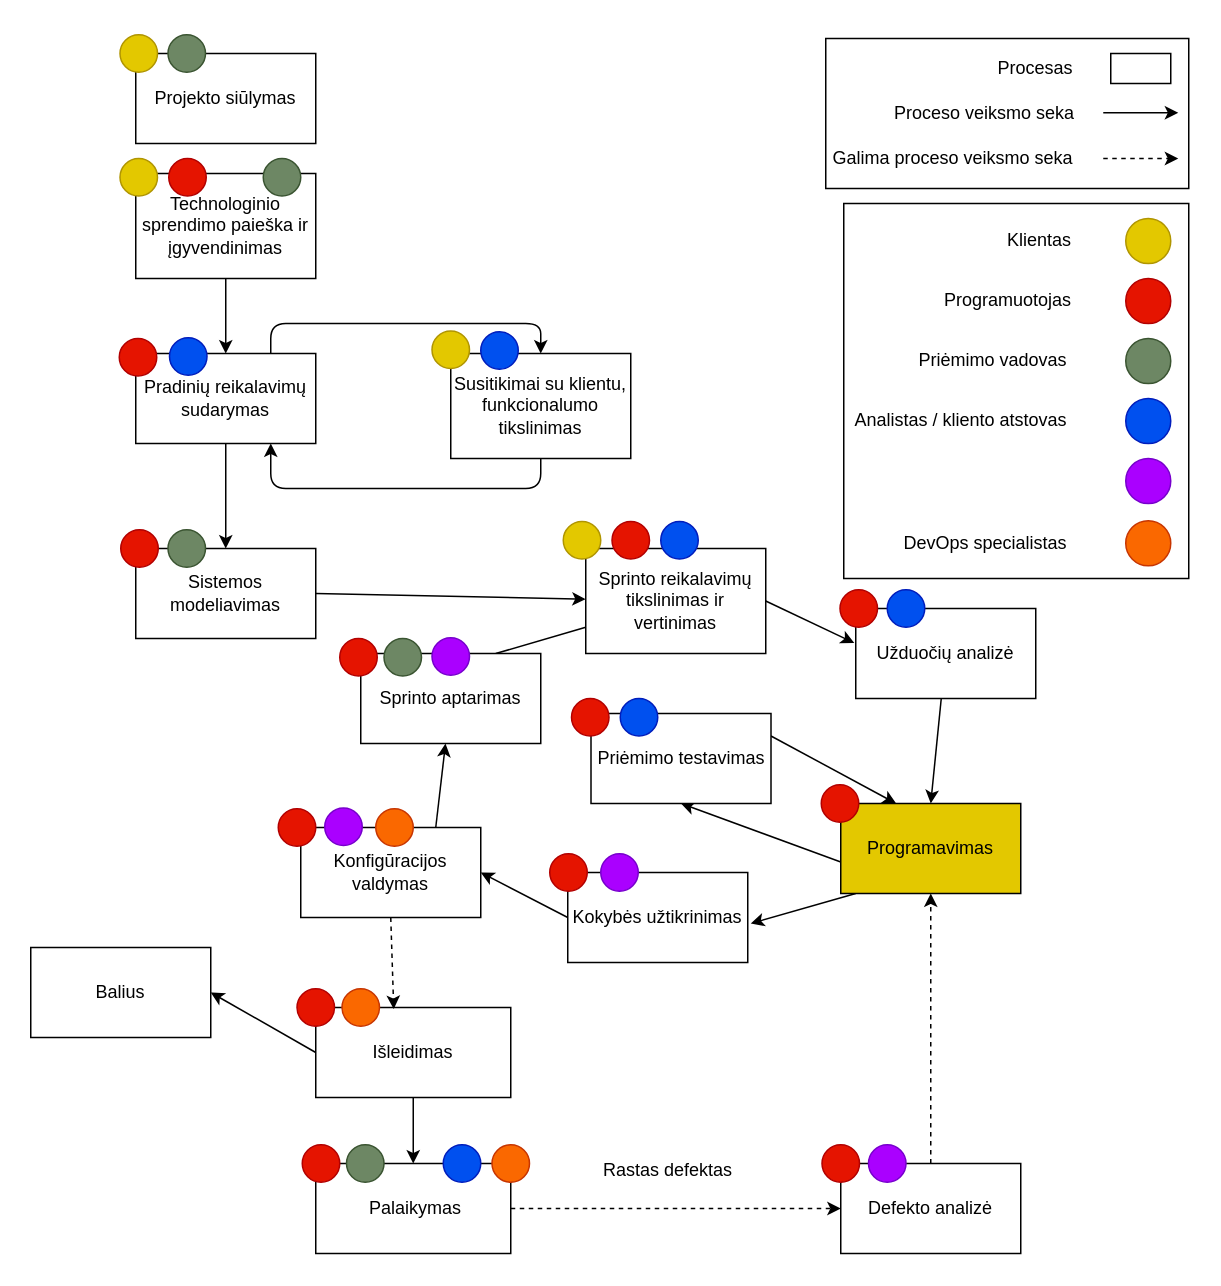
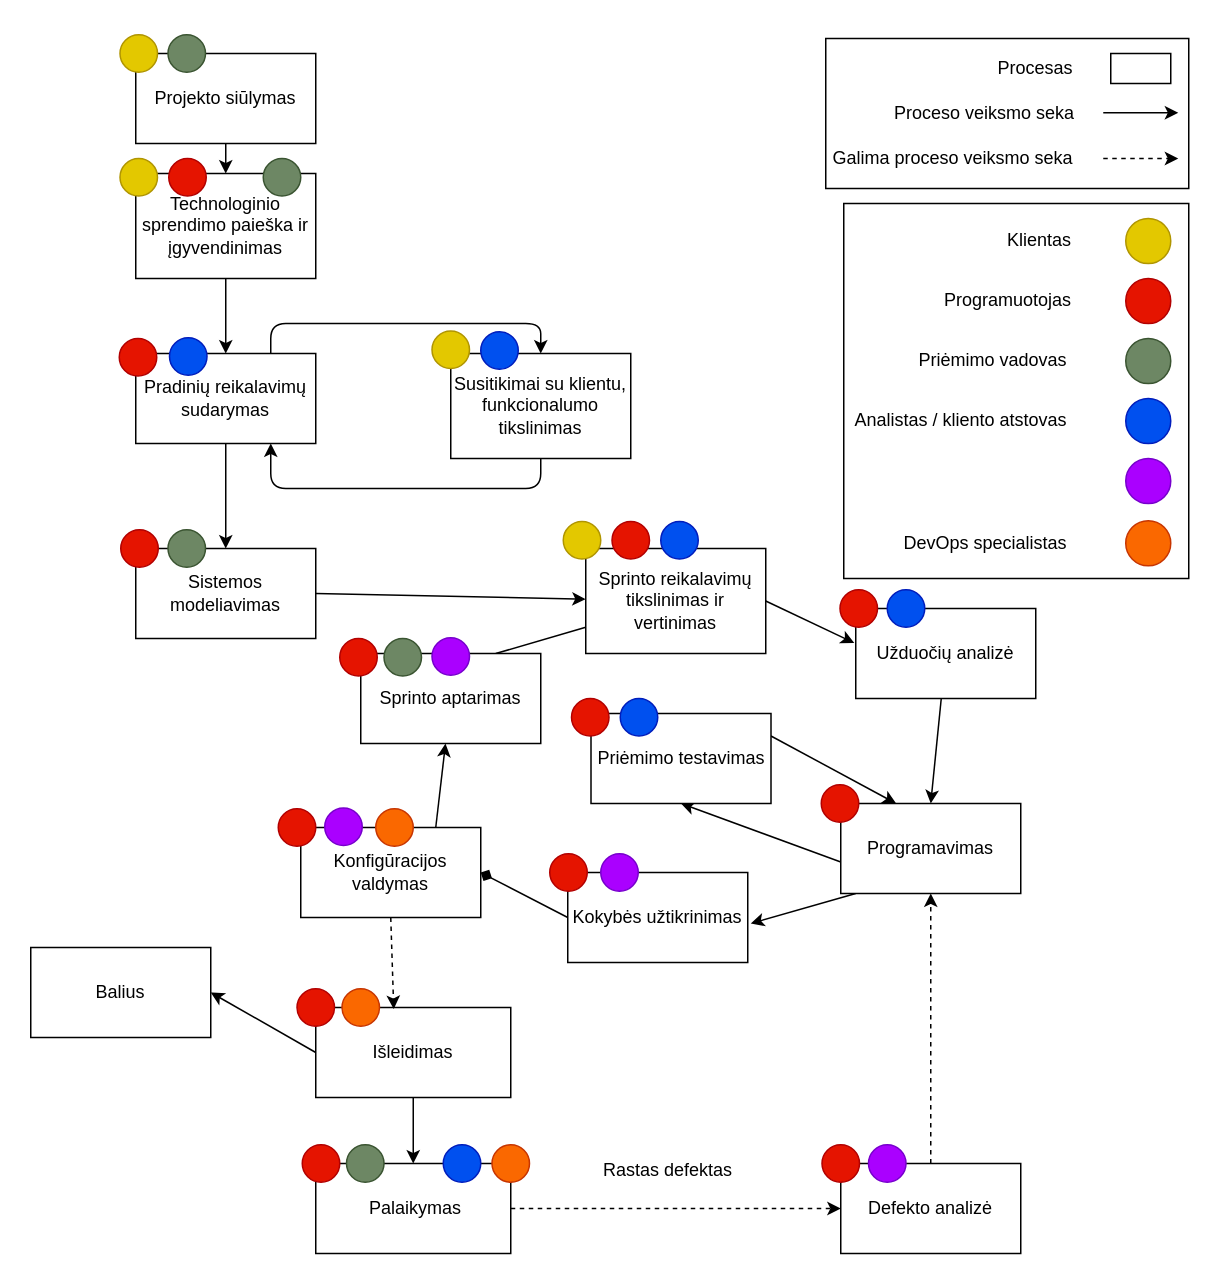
none -> (226, 153)
(931, 848) -> (931, 848)
(490, 877) -> (491, 878)
